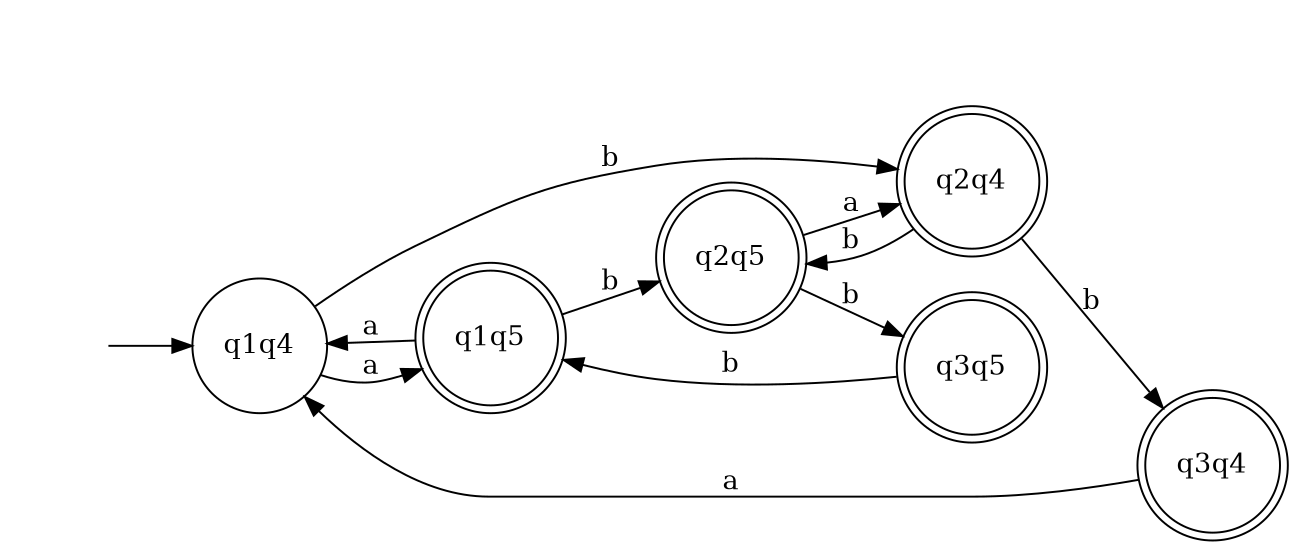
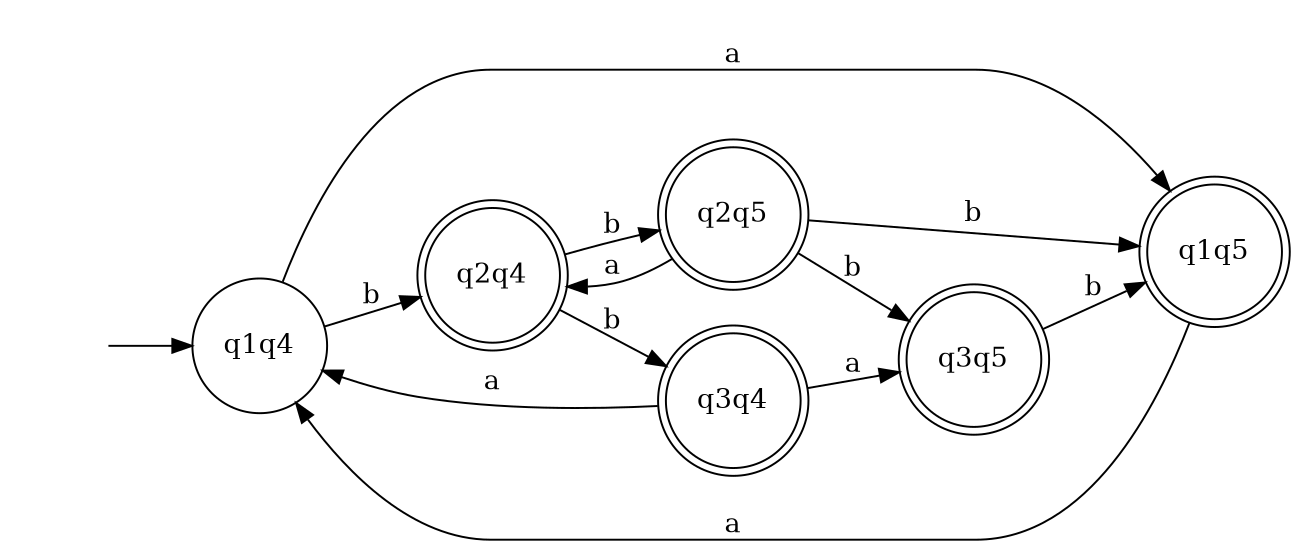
(601, 301) -> (964, 232)
none -> (844, 382)
